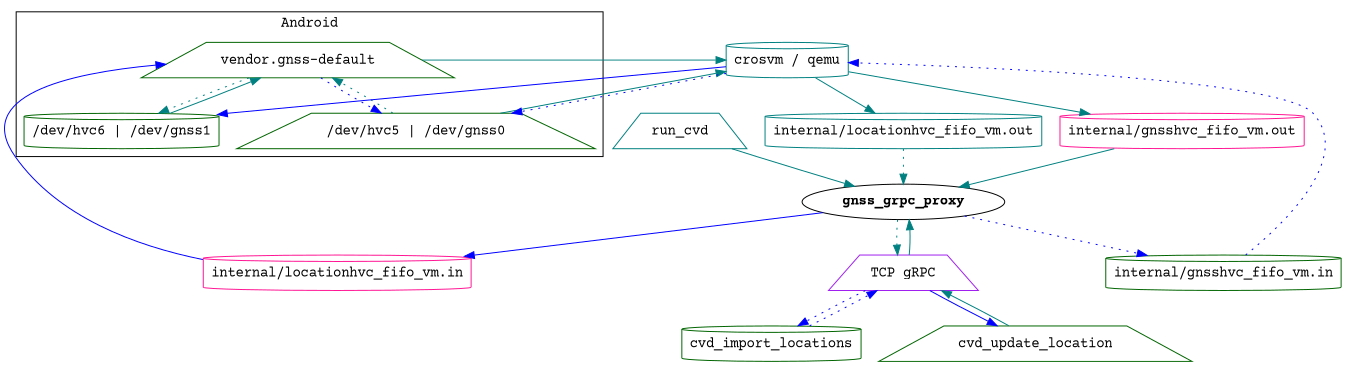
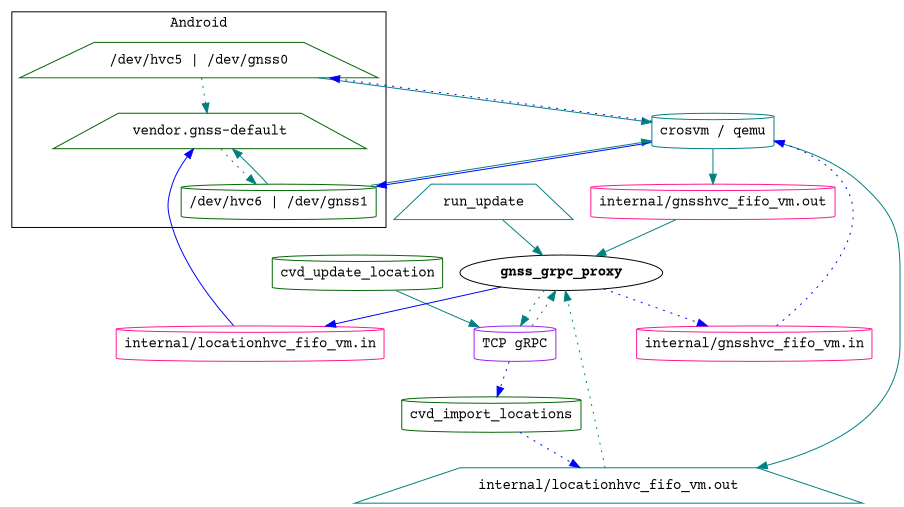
(569, 60) -> (506, 164)
(346, 93) -> none
(680, 131) -> (483, 202)
(903, 131) -> (609, 485)
(910, 242) -> (542, 313)
(903, 273) -> (515, 344)
(1223, 273) -> (754, 344)
(959, 306) -> none
(839, 311) -> (545, 447)
(1035, 344) -> (357, 273)
